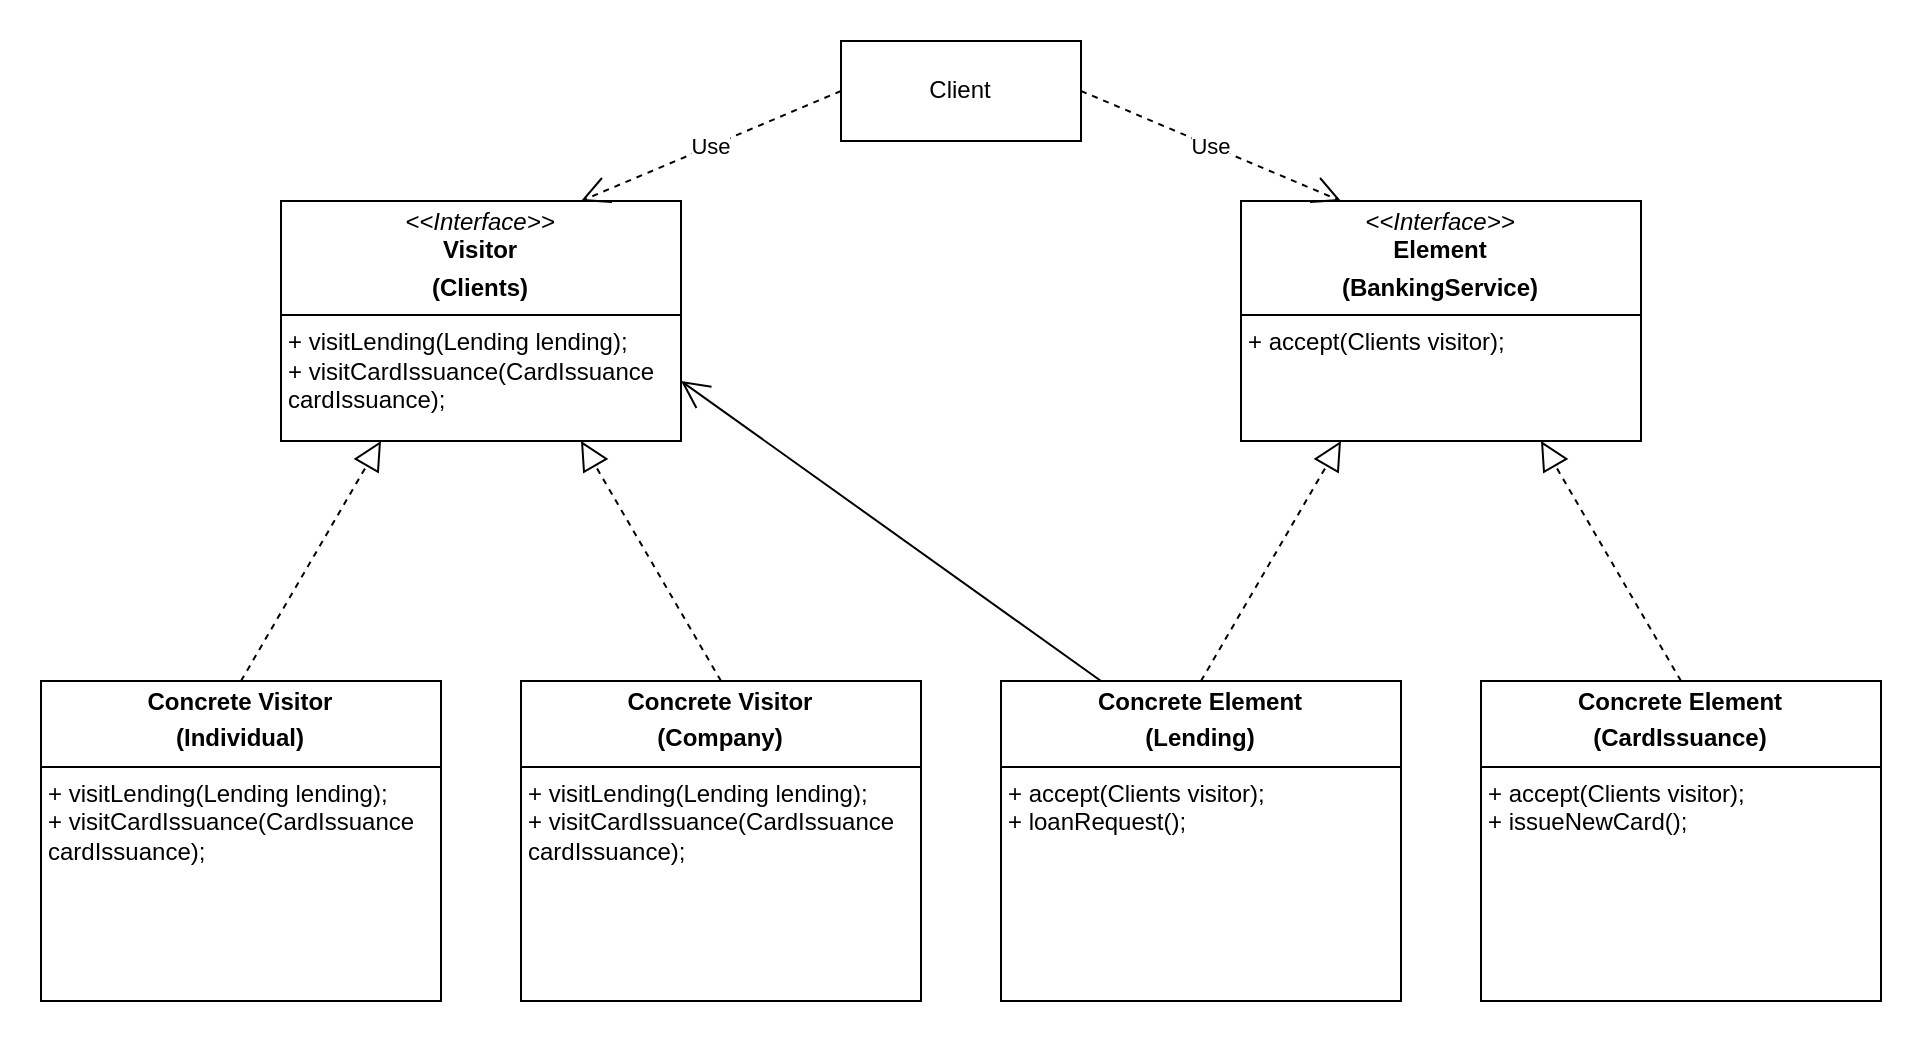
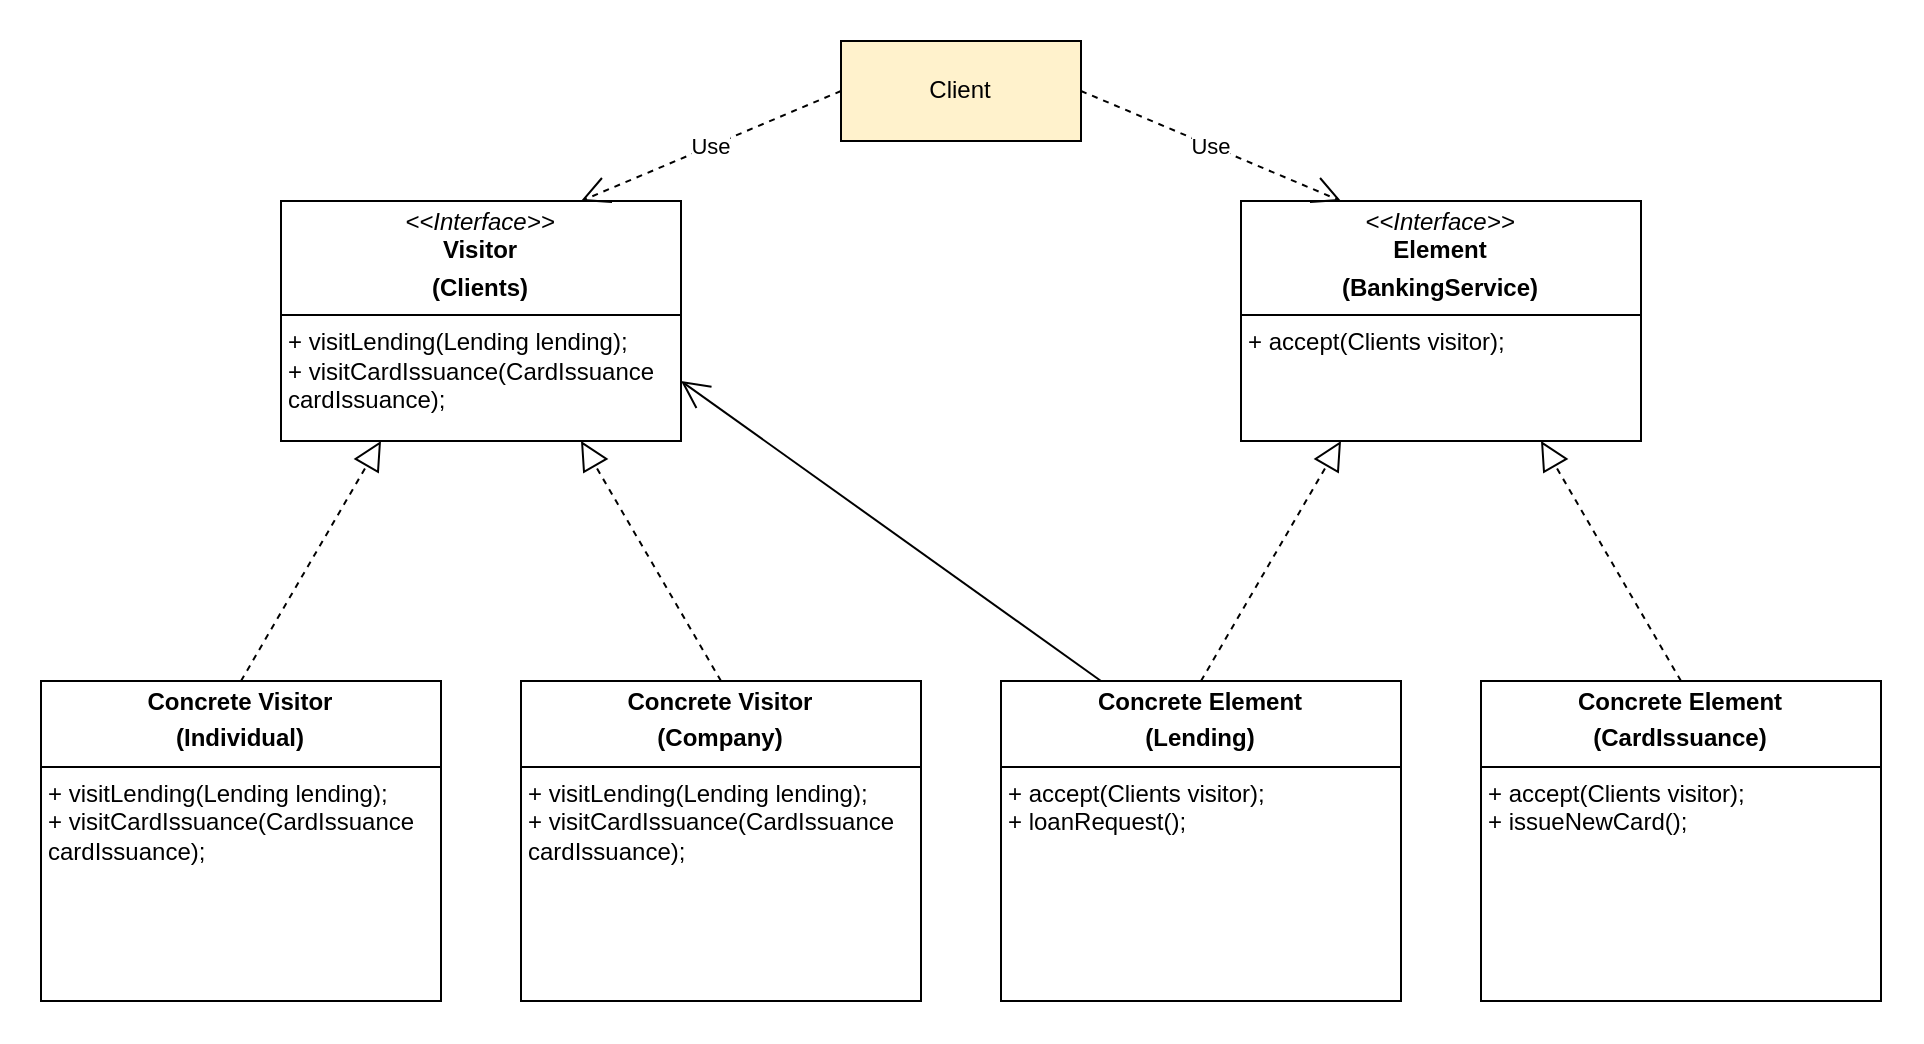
(961, 91) -> (961, 91)
